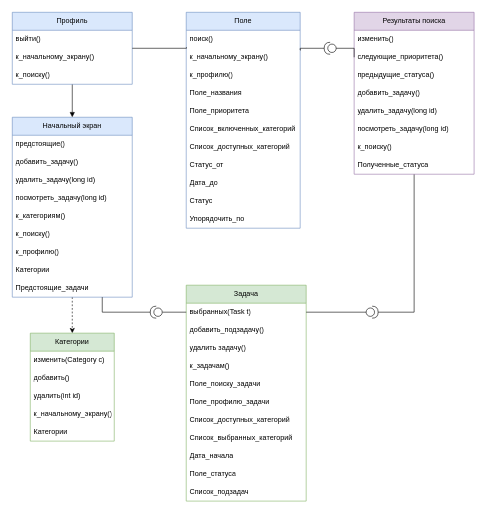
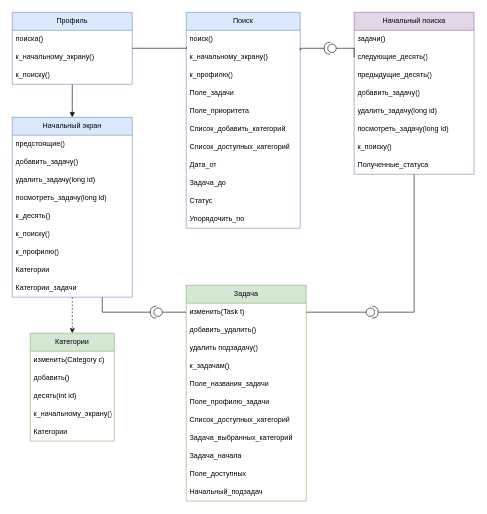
(243, 21) -> (243, 21)
(414, 21) -> (414, 21)
(30, 39) -> (32, 39)
(378, 39) -> (374, 39)
(402, 57) -> (394, 57)
(398, 75) -> (396, 75)
(216, 93) -> (212, 93)
(244, 129) -> (240, 129)
(208, 165) -> (204, 165)
(204, 183) -> (208, 183)
(44, 216) -> (36, 216)
(52, 288) -> (48, 288)
(223, 312) -> (221, 312)
(230, 330) -> (226, 330)
(221, 348) -> (227, 348)
(226, 384) -> (230, 384)
(61, 396) -> (59, 396)
(242, 438) -> (242, 438)
(212, 456) -> (216, 456)
(214, 474) -> (218, 474)
(220, 492) -> (226, 492)
